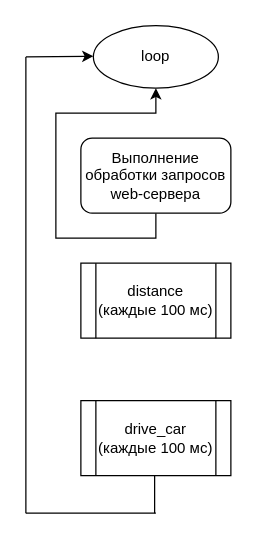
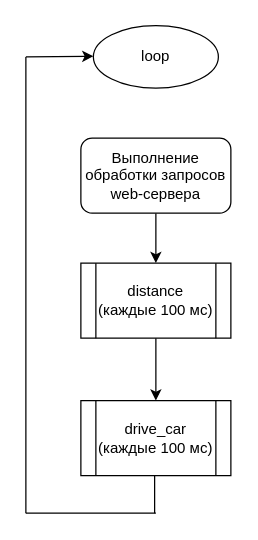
(56, 169) -> (156, 245)
none -> (156, 365)
